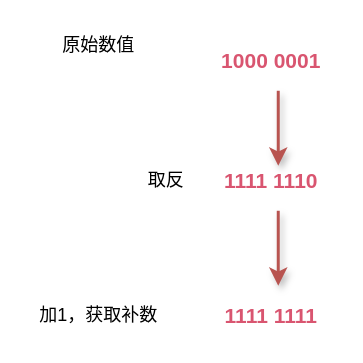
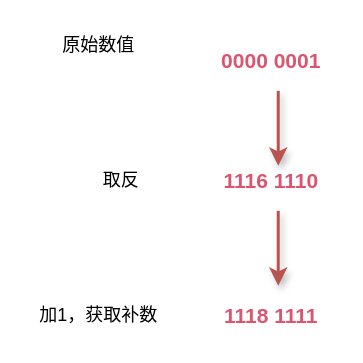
(272, 61) -> (272, 61)
(166, 181) -> (121, 181)
(272, 181) -> (272, 181)
(272, 316) -> (272, 316)
